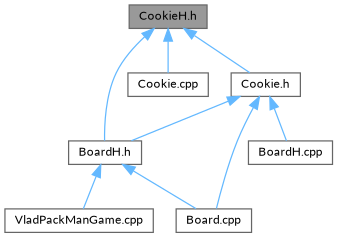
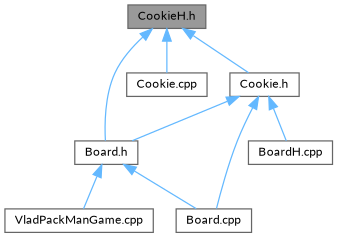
(105, 153) -> (106, 153)
